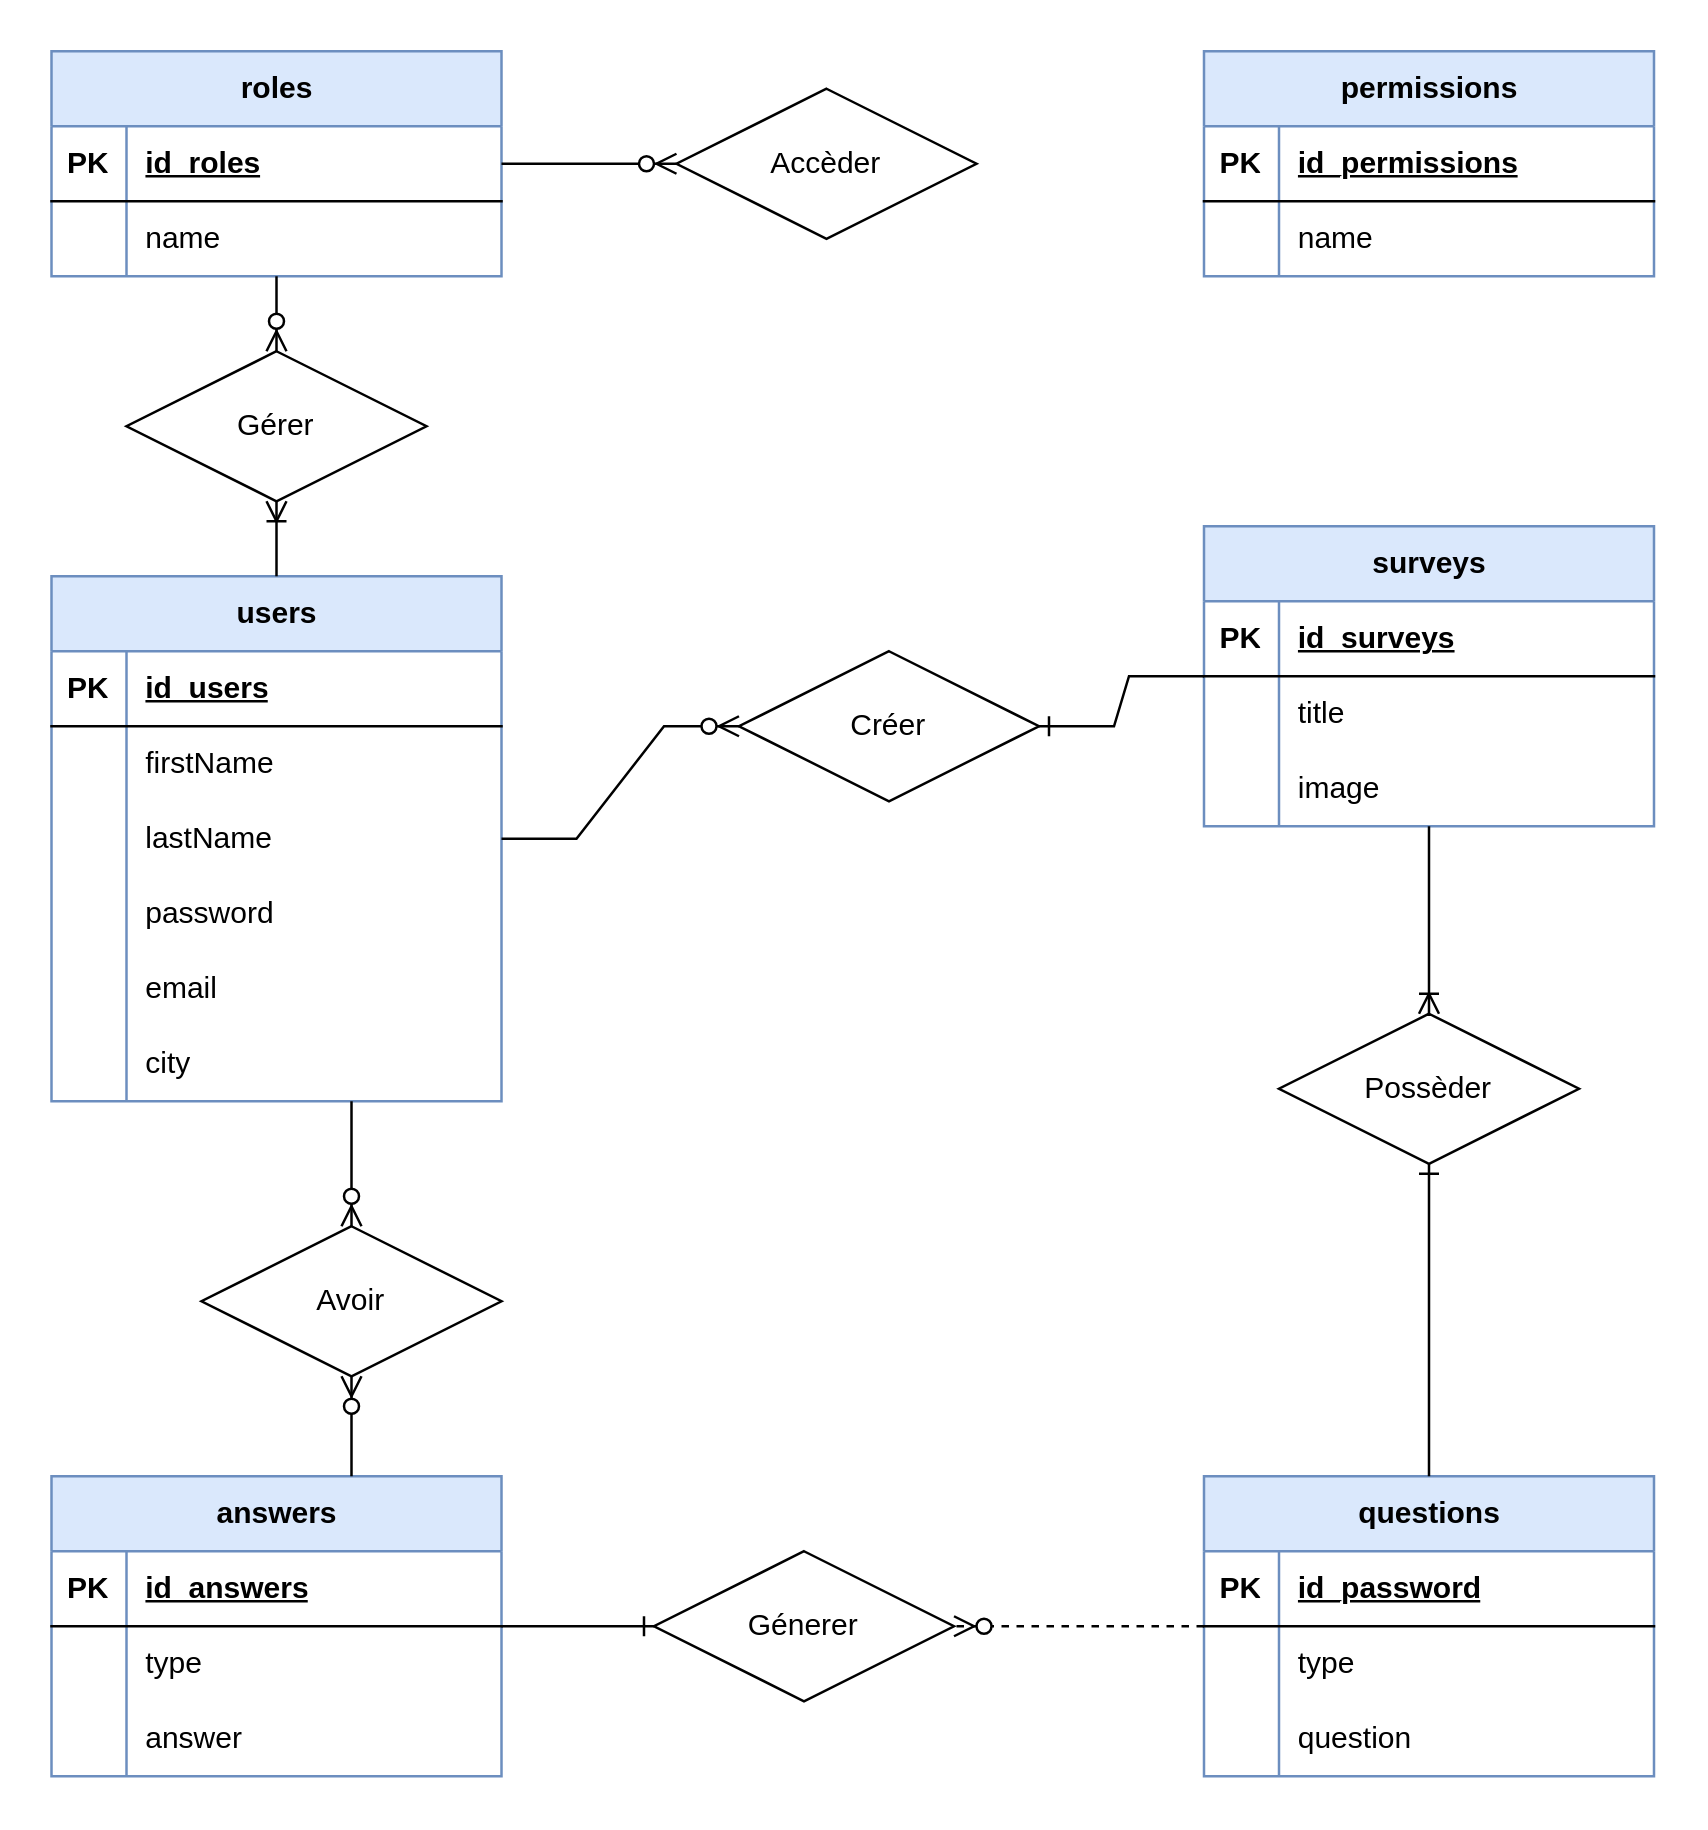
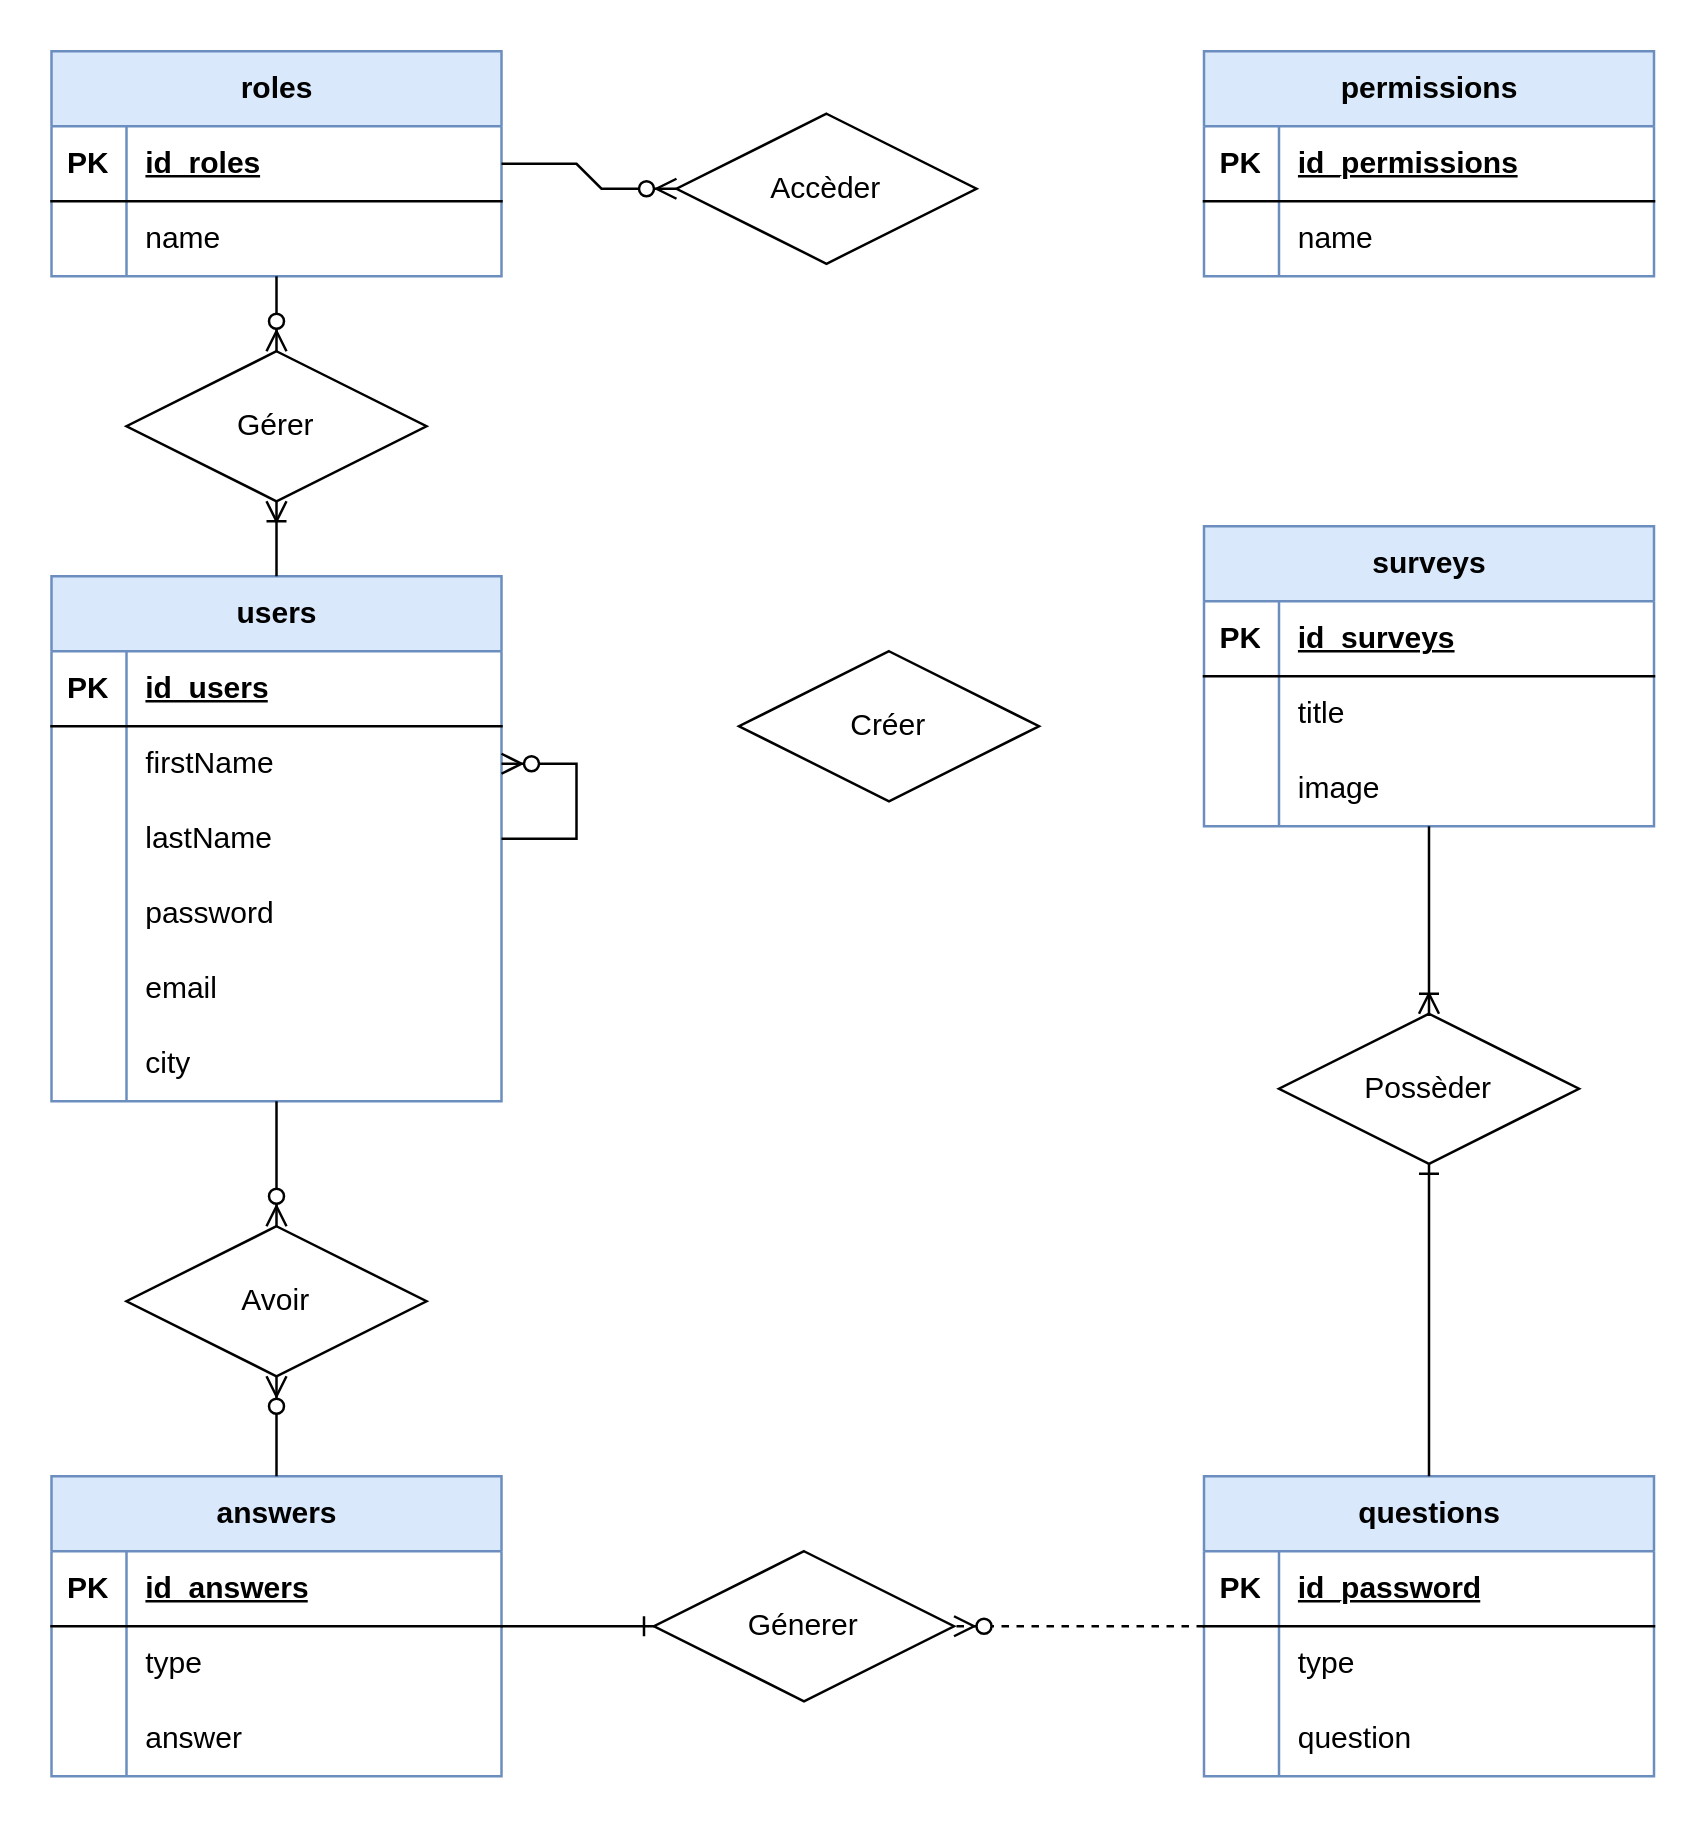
(826, 164) -> (826, 189)
(1121, 703) -> none
(632, 767) -> (576, 781)
(351, 1301) -> (276, 1301)
